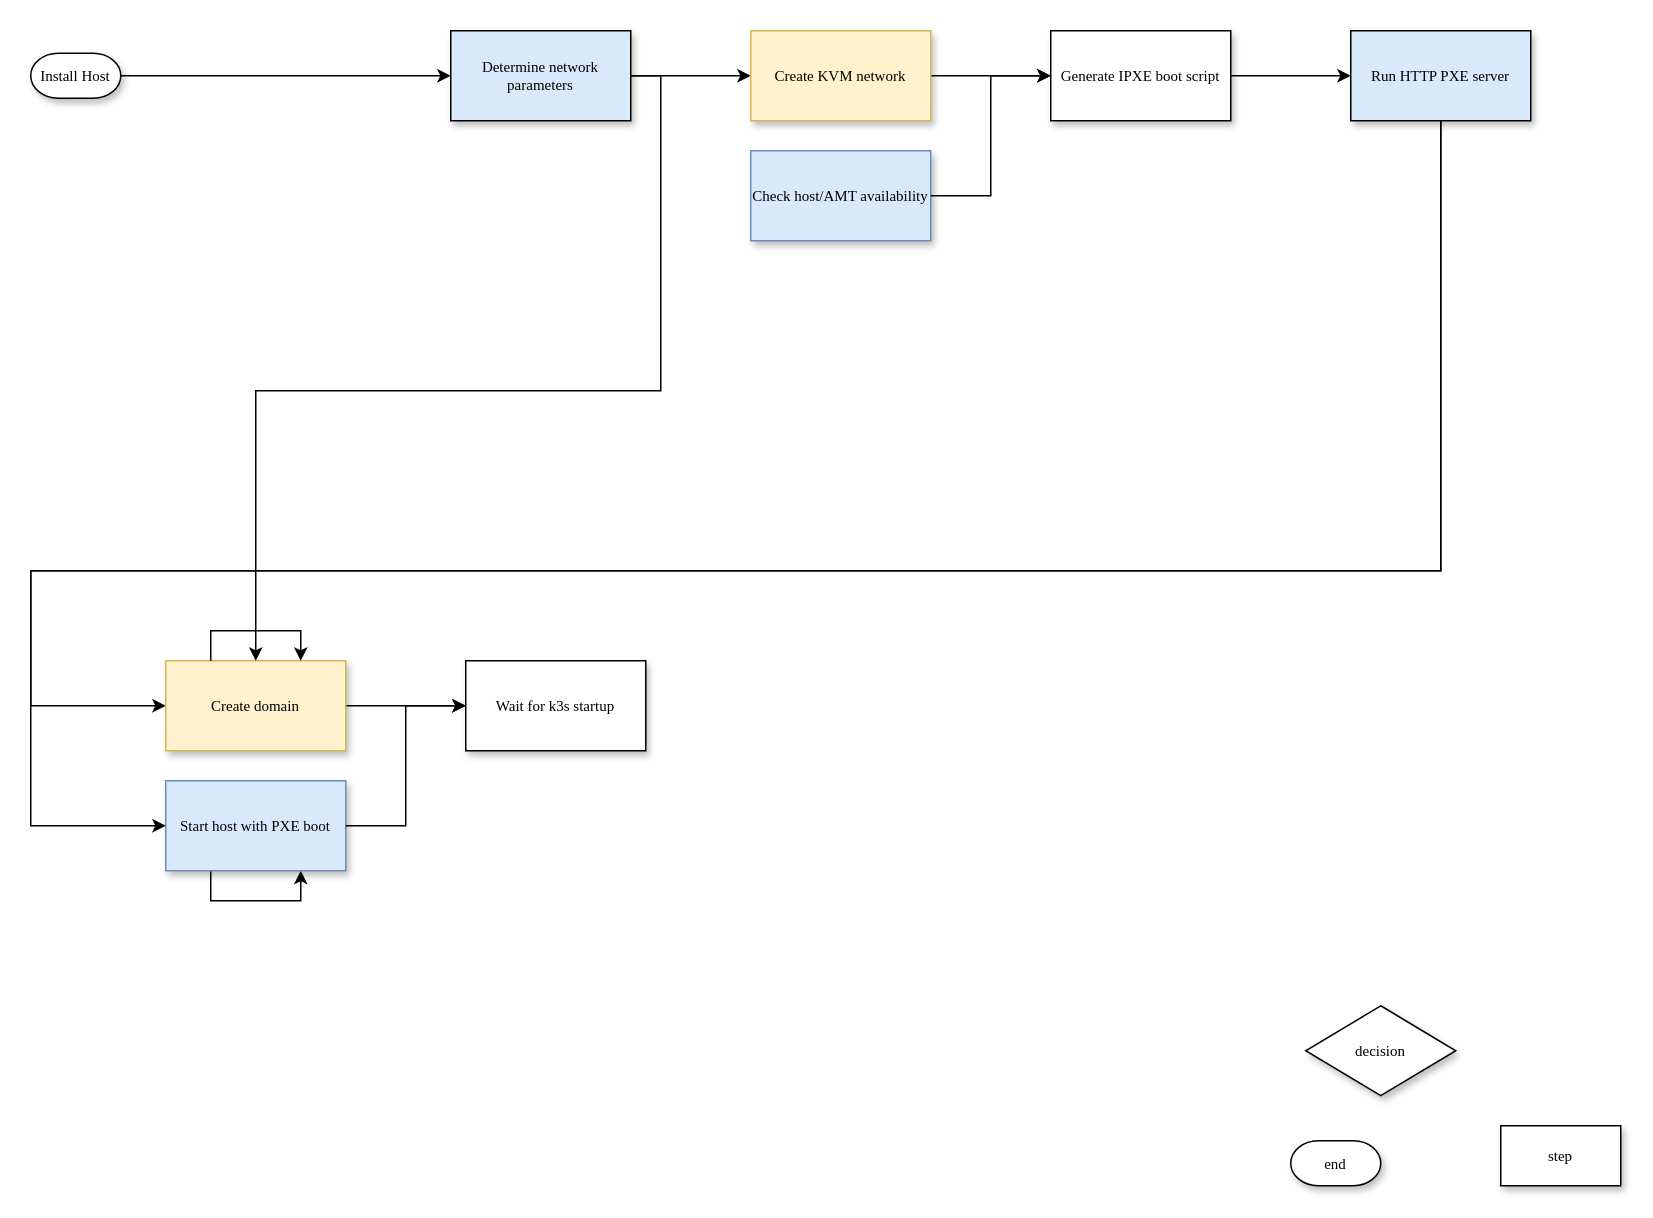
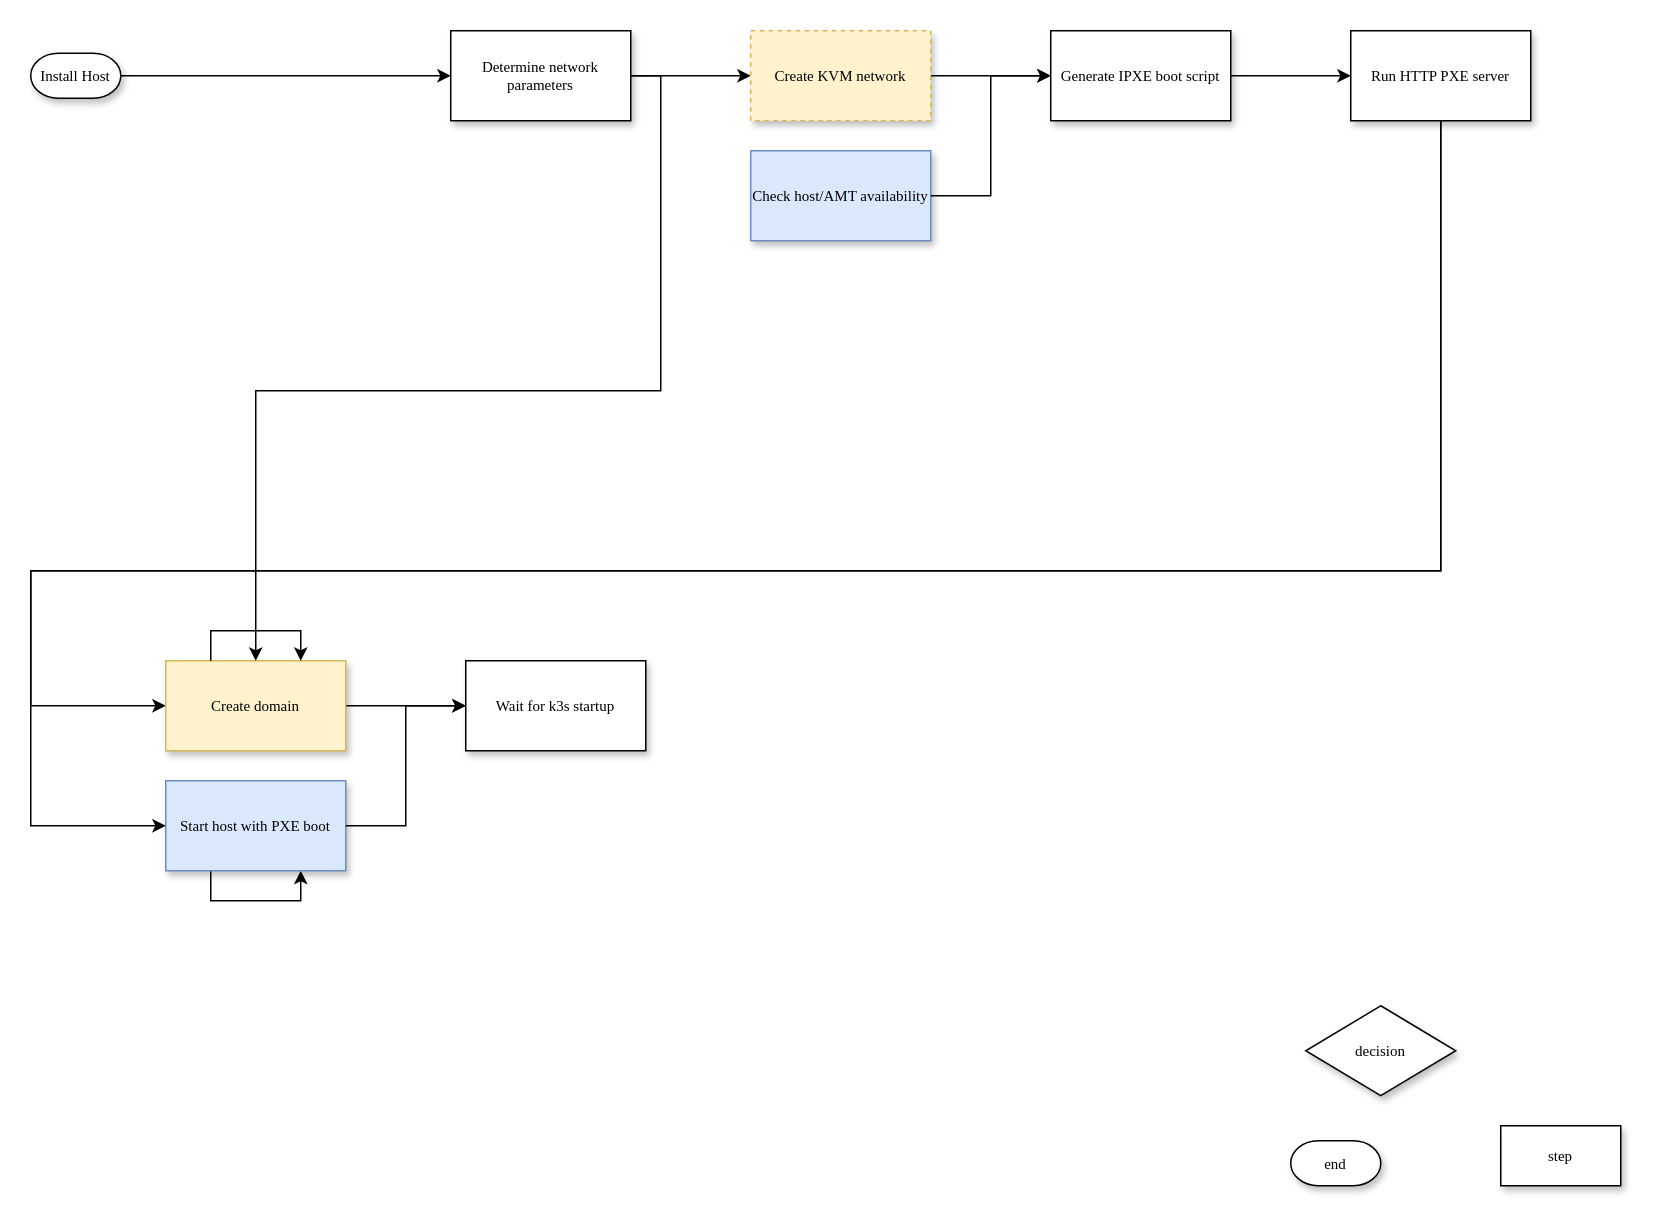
(541, 76) -> (541, 76)
(841, 76) -> (841, 76)
(1441, 76) -> (1441, 76)
